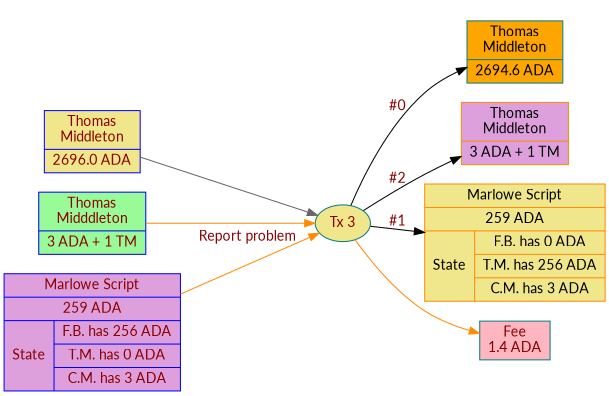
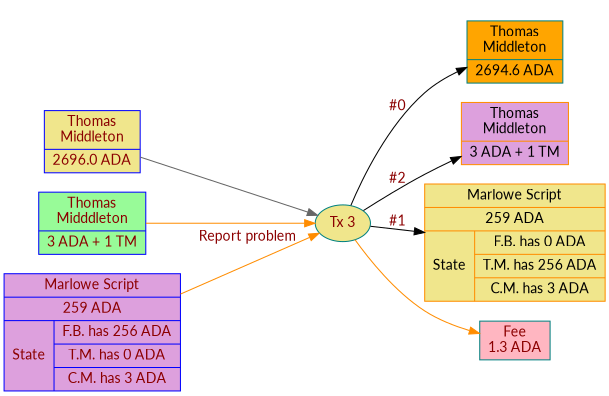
(515, 340) -> (515, 340)
